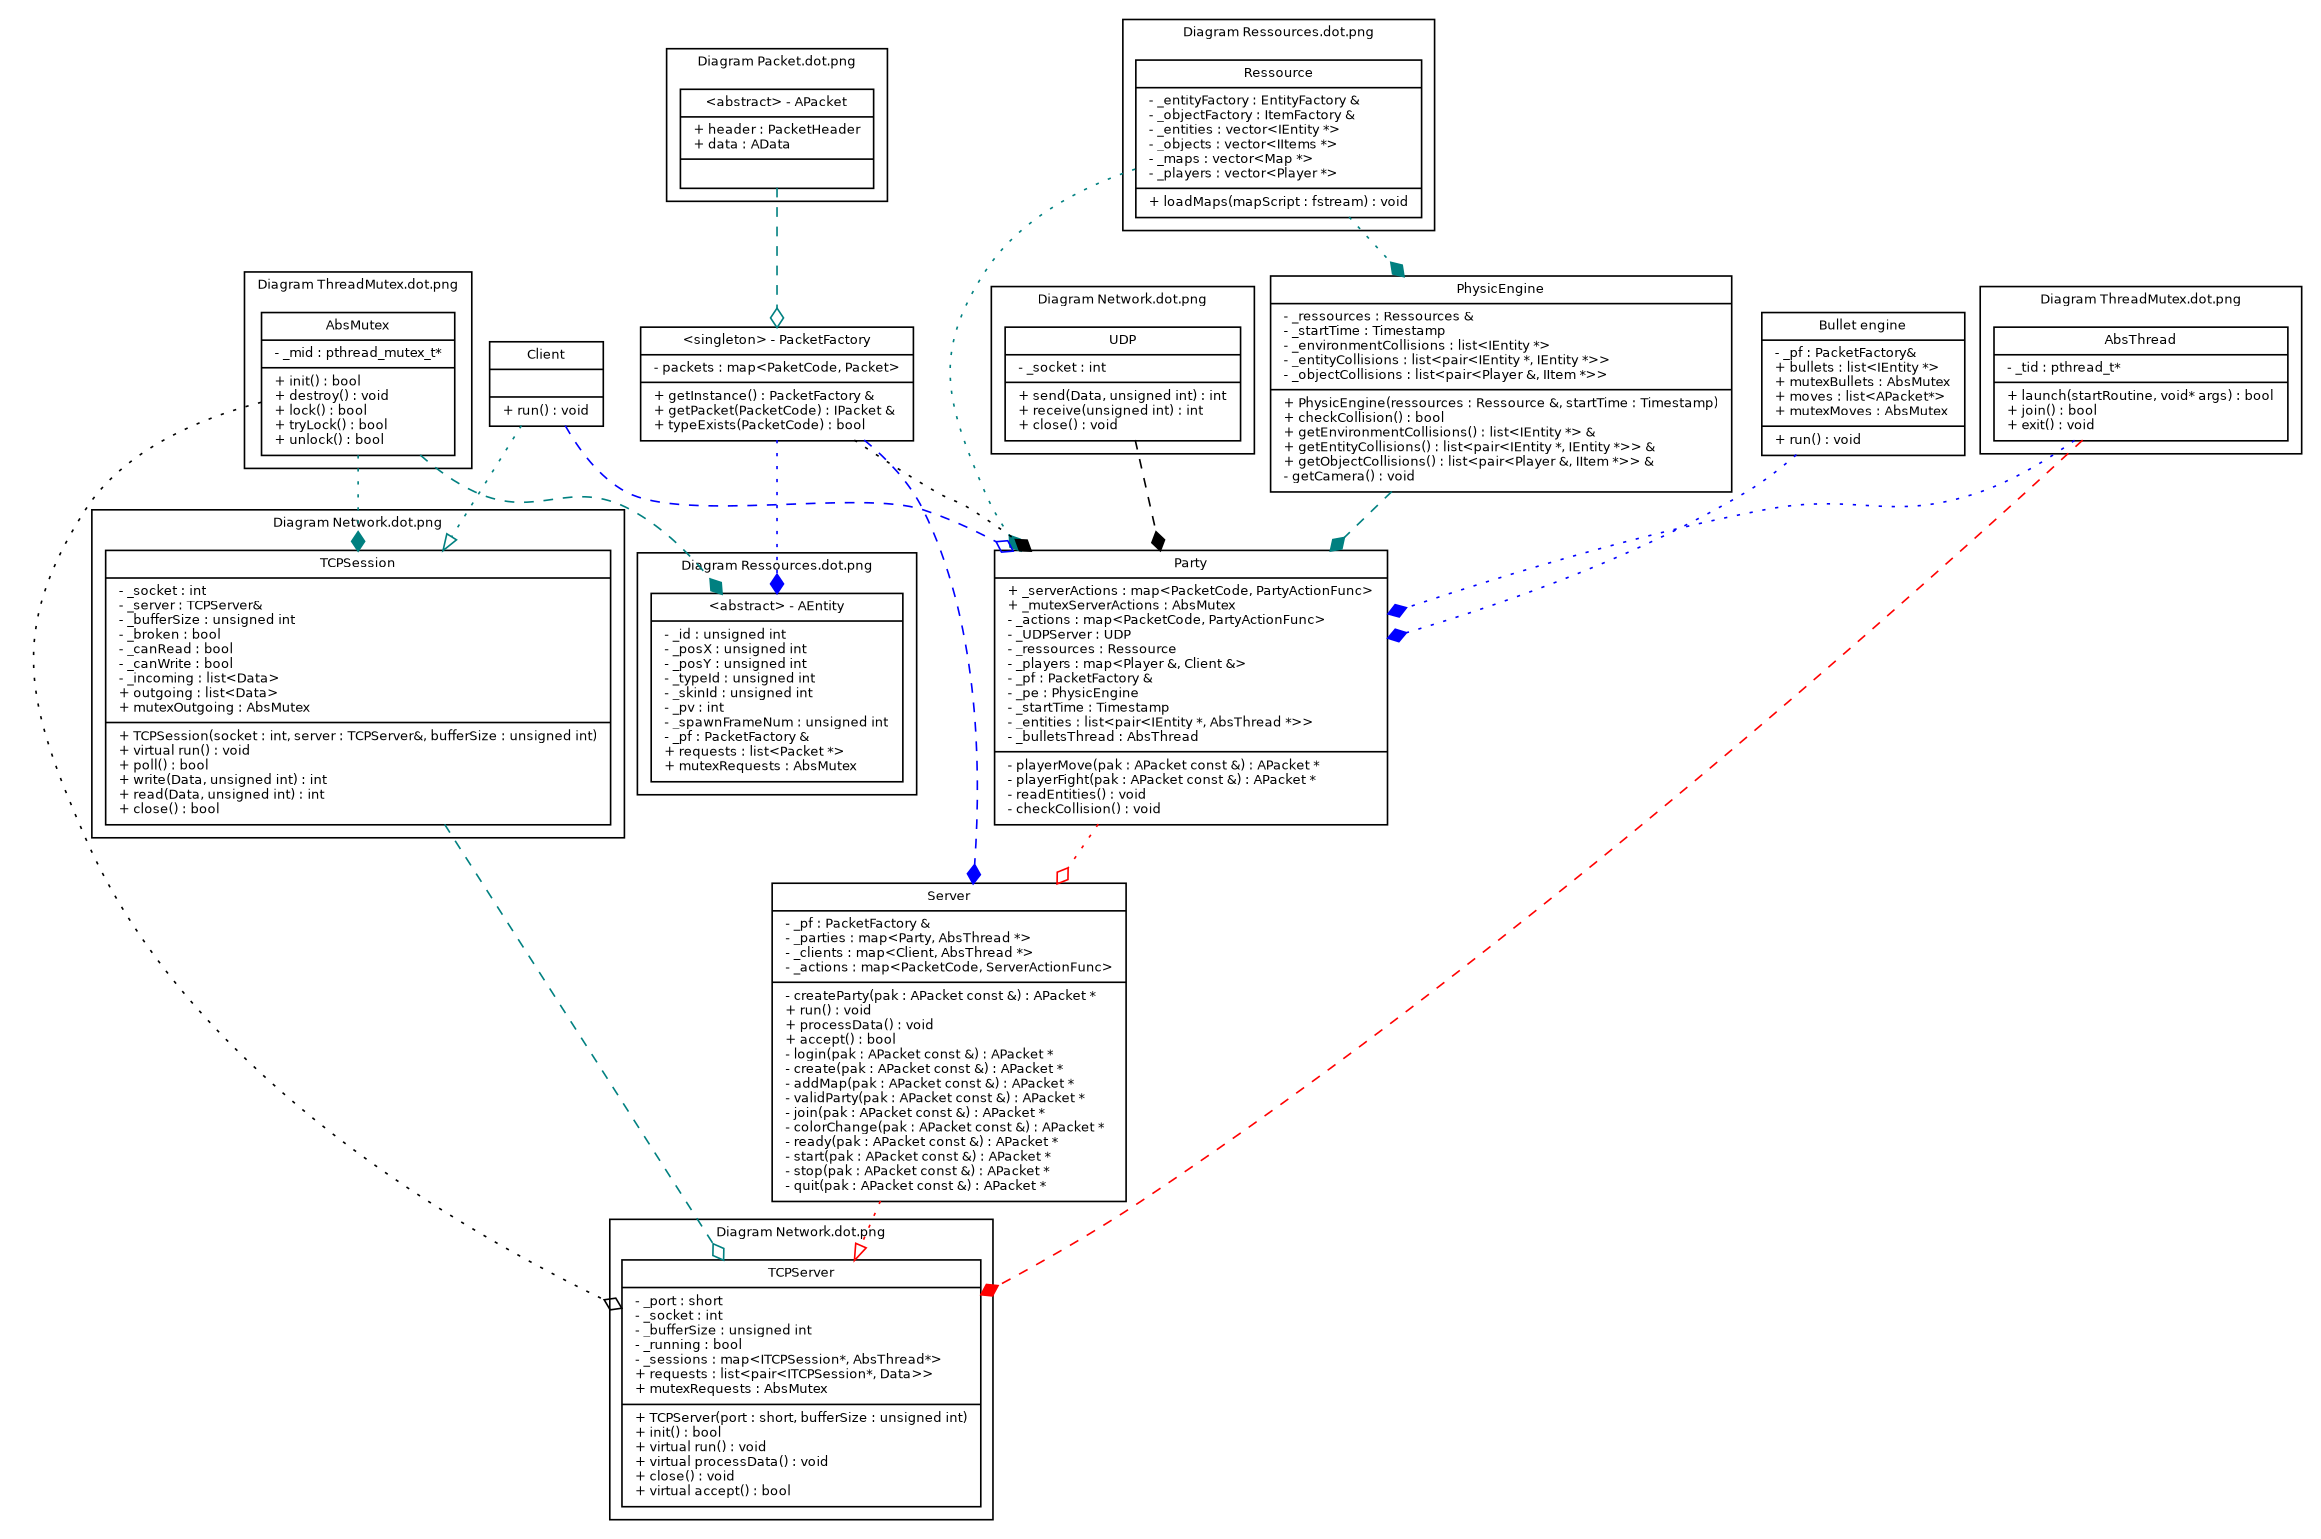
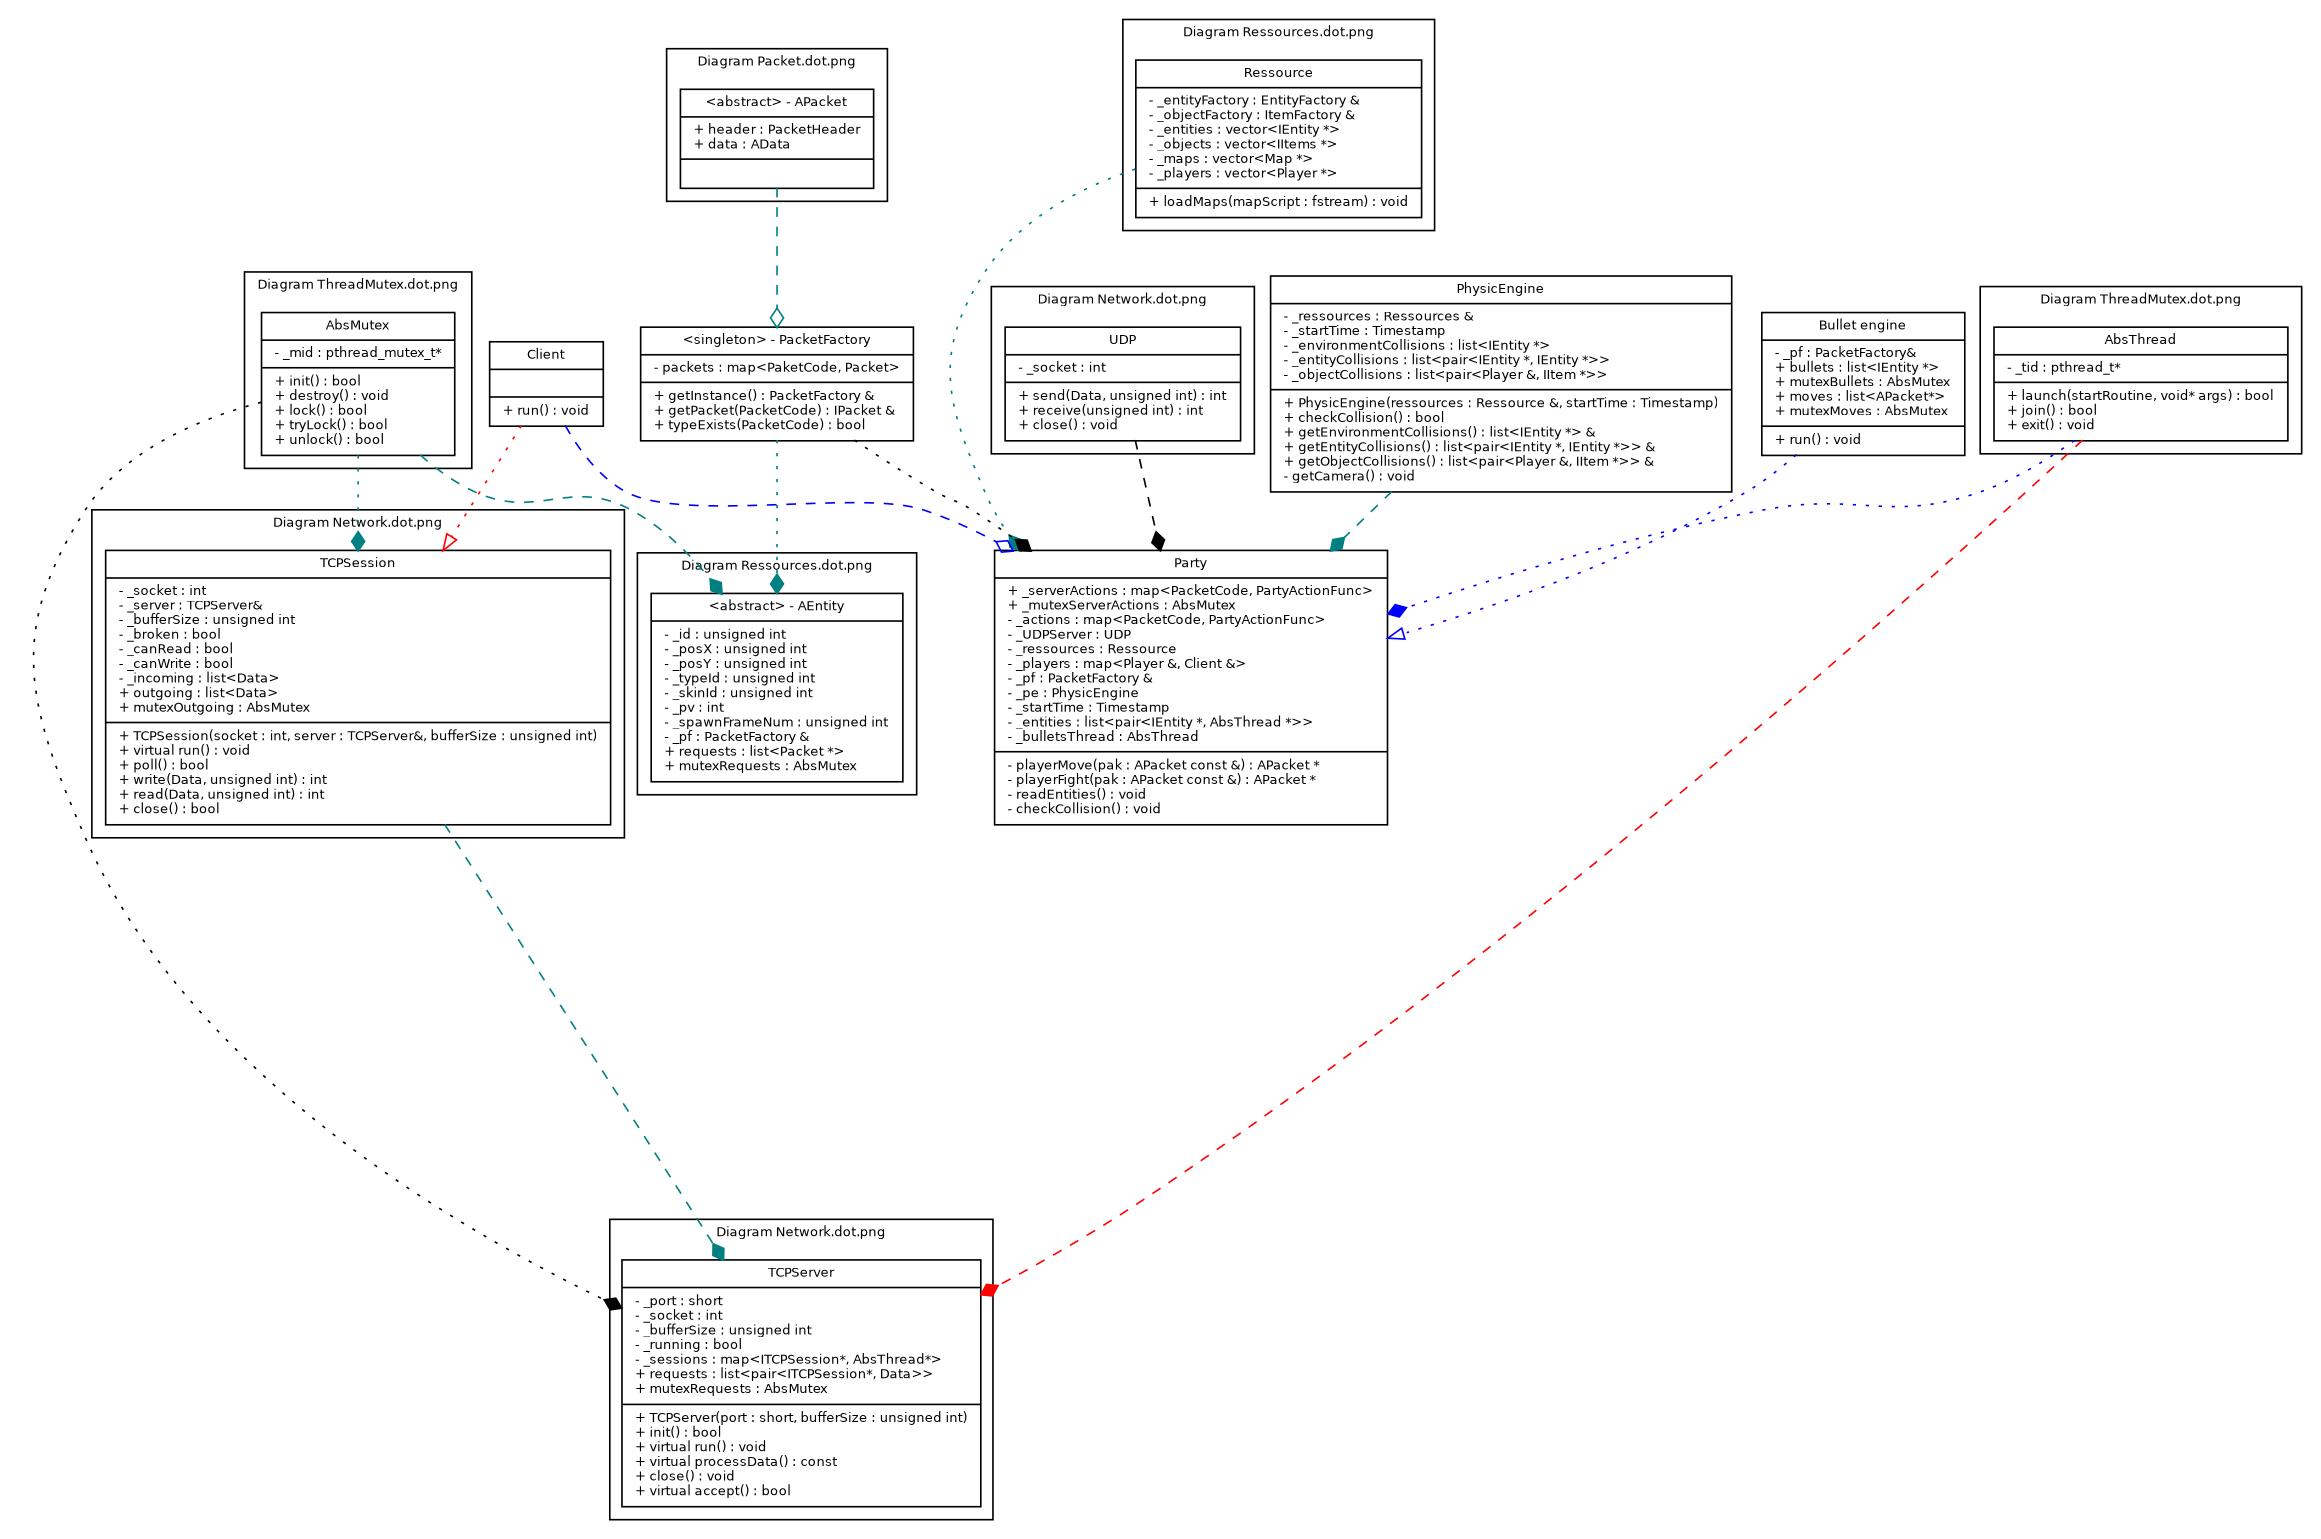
(1371, 241) -> none
(487, 481) -> (487, 481)
(777, 517) -> (777, 517)
(1610, 560) -> (1610, 560)
(121, 904) -> (121, 904)
(579, 1034) -> (579, 1034)
(949, 1042) -> none
(732, 1462) -> (736, 1462)
